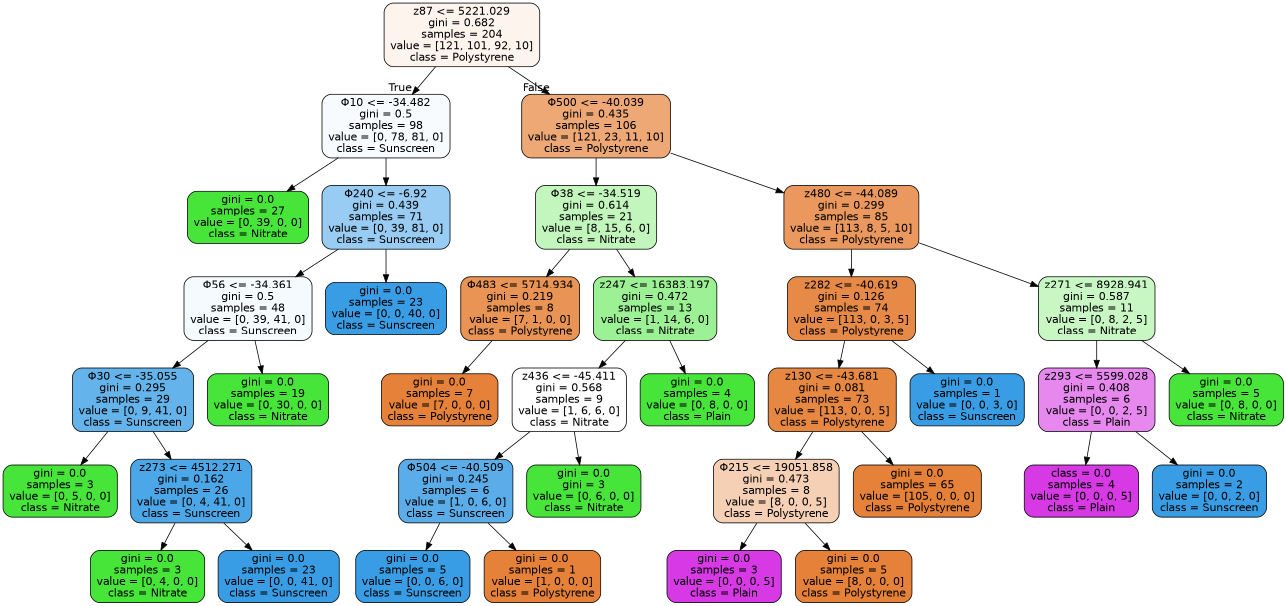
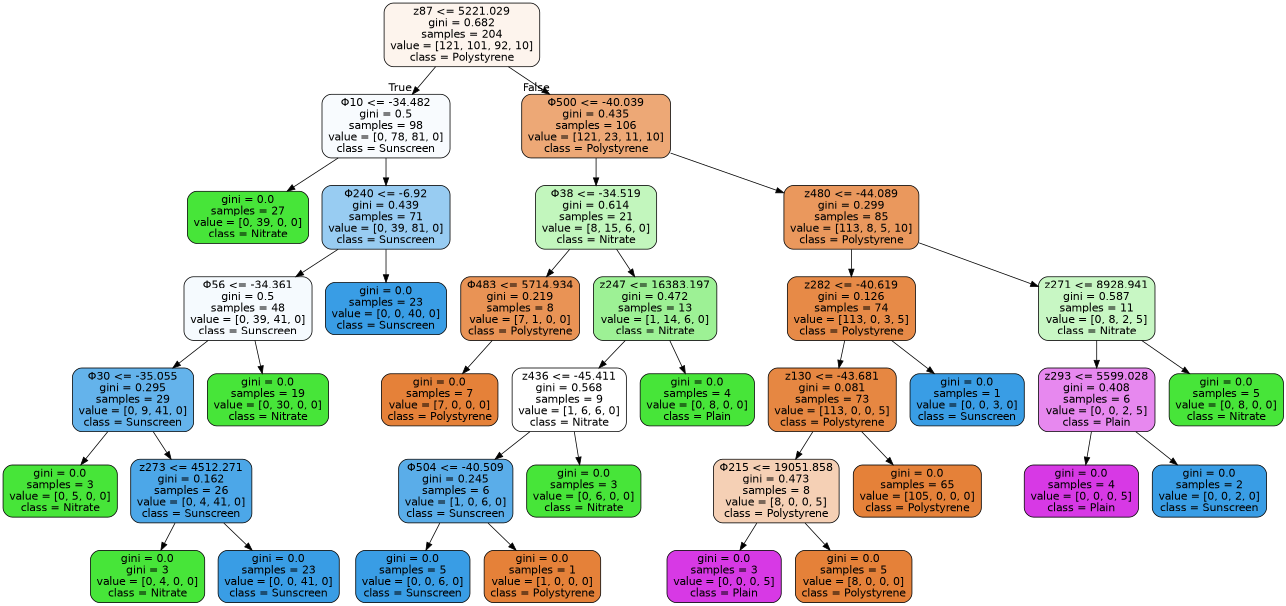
(584, 491) -> (584, 491)
(1081, 491) -> (1081, 491)
(148, 577) -> (148, 577)
